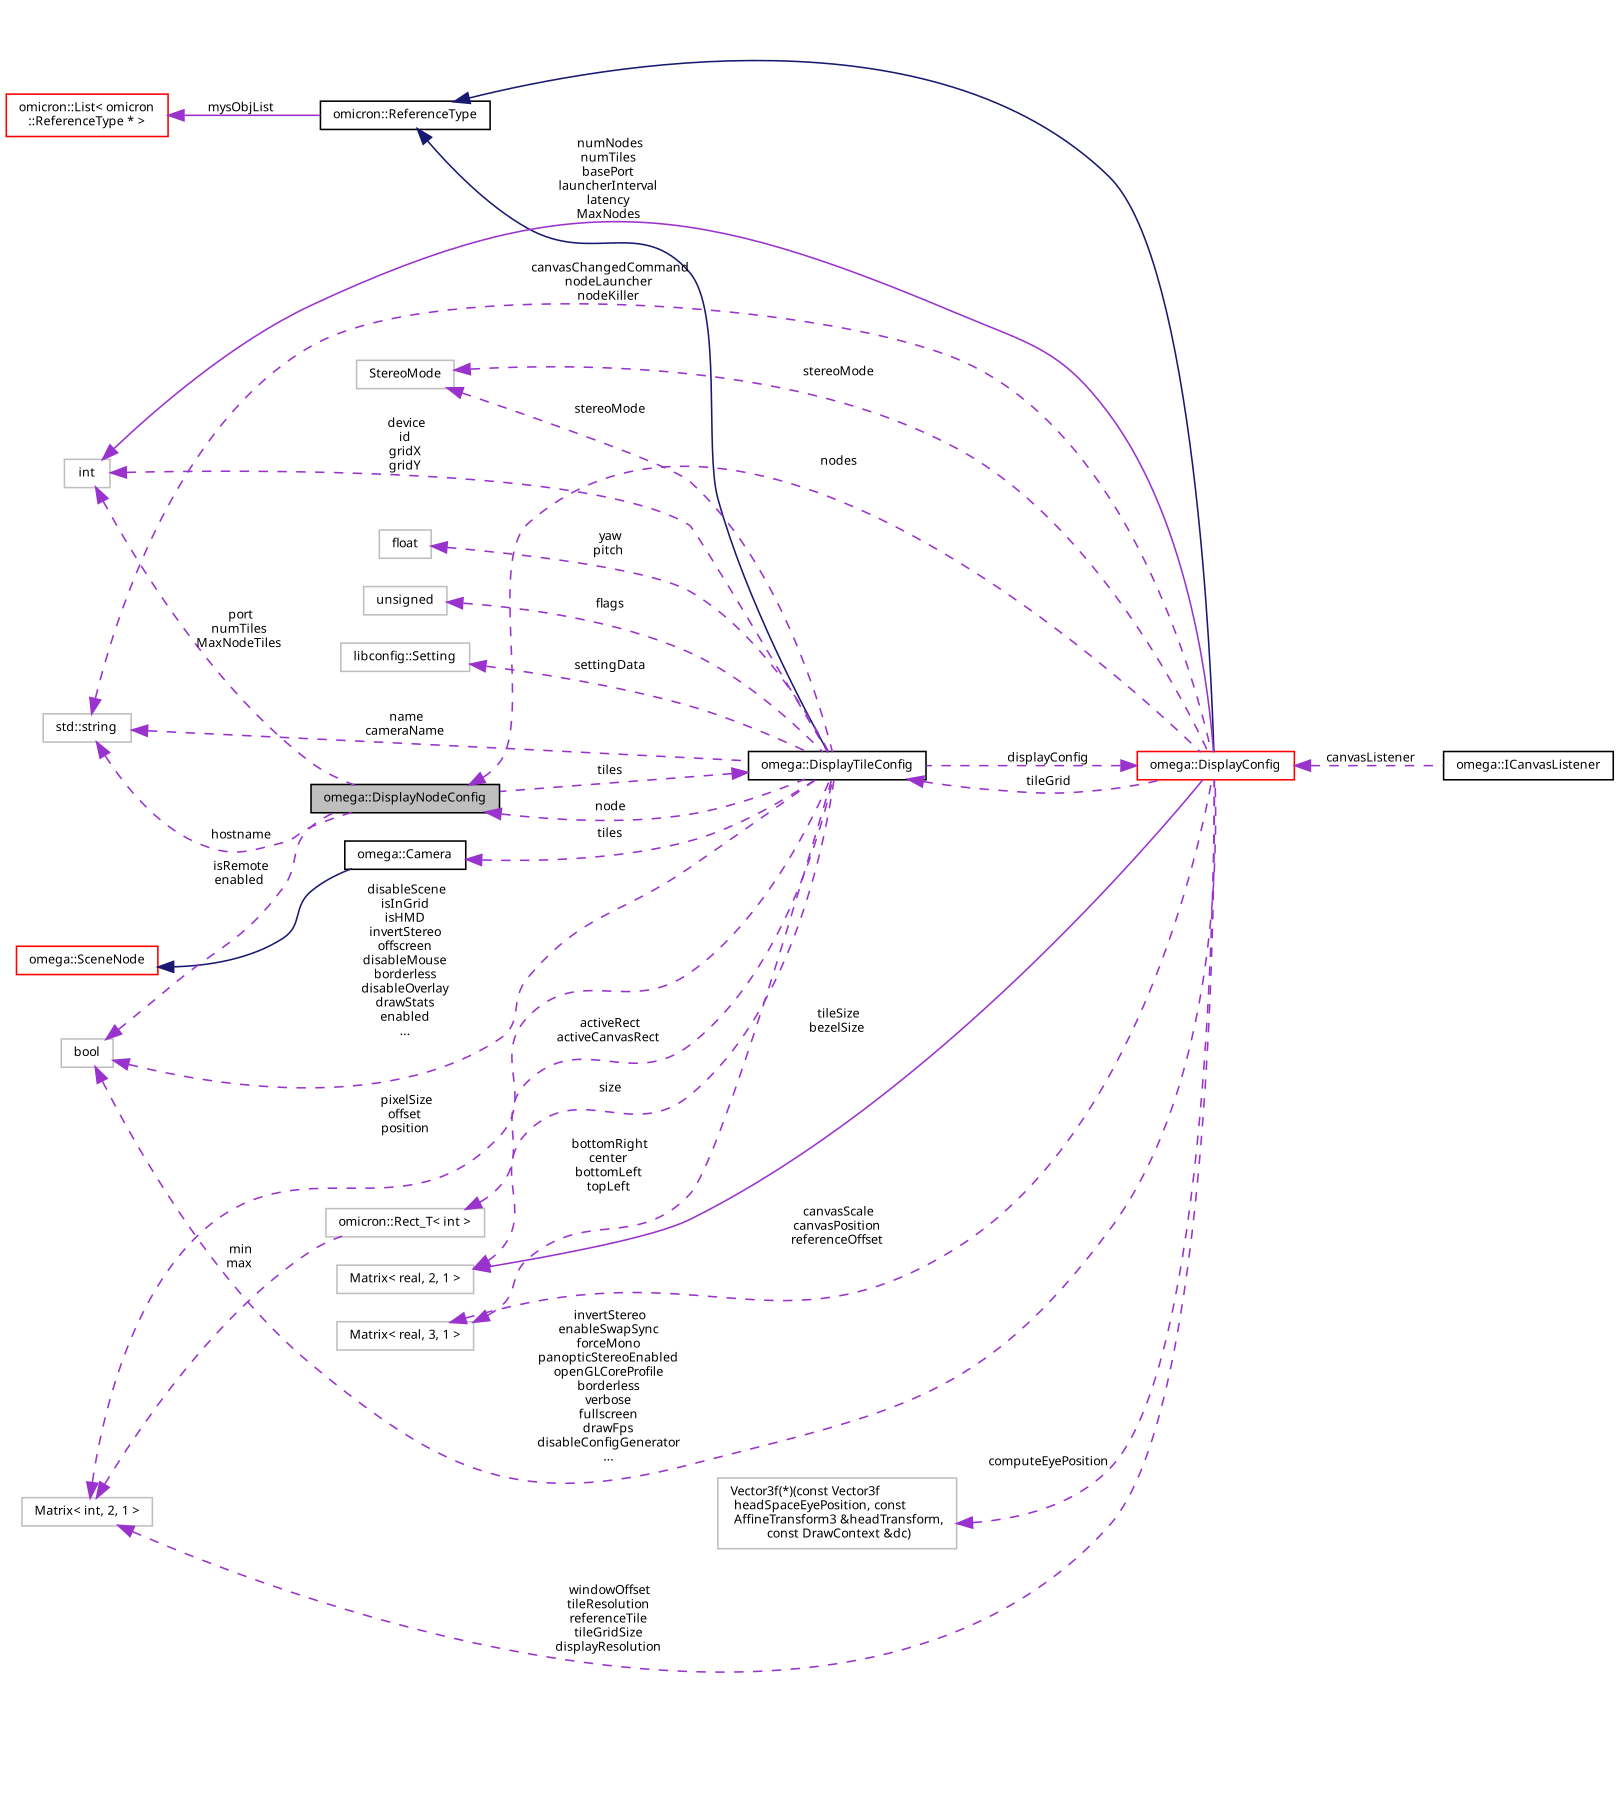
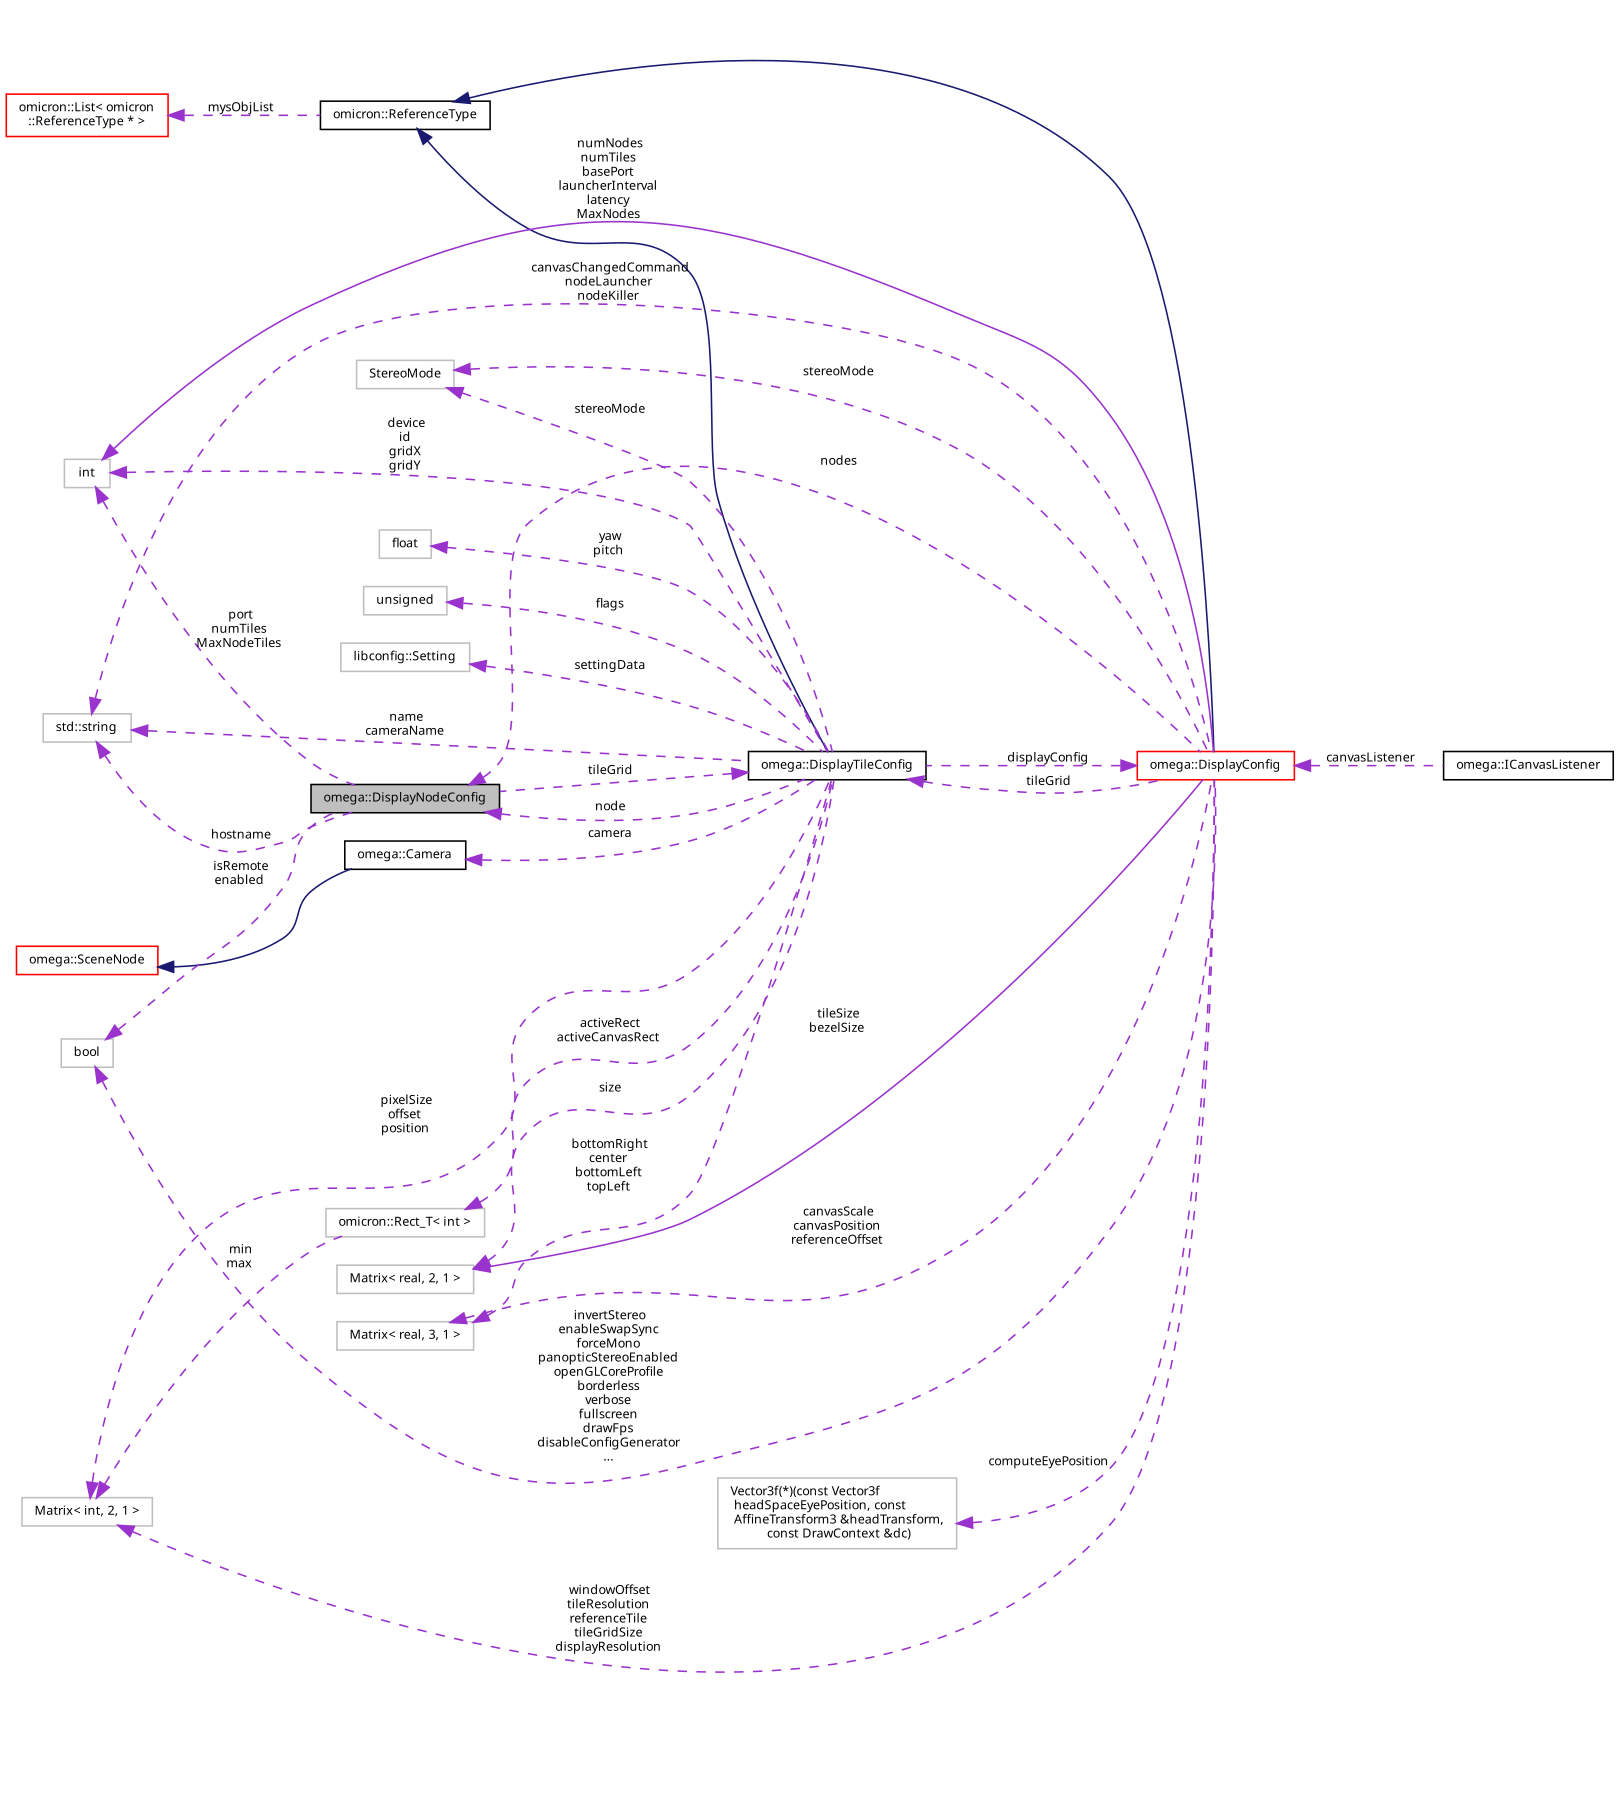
(252, 115) -> (252, 115)
(609, 771) -> (609, 771)
(609, 834) -> (609, 834)
(499, 1039) -> none
